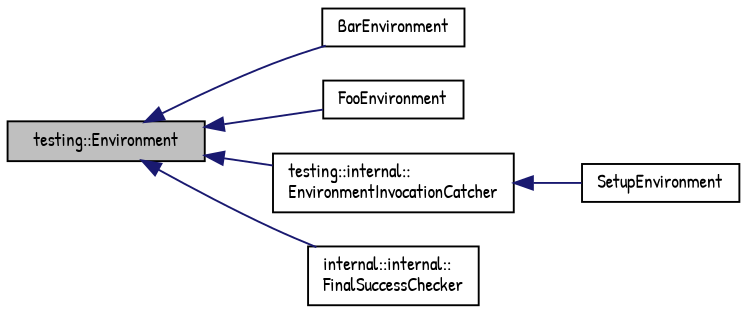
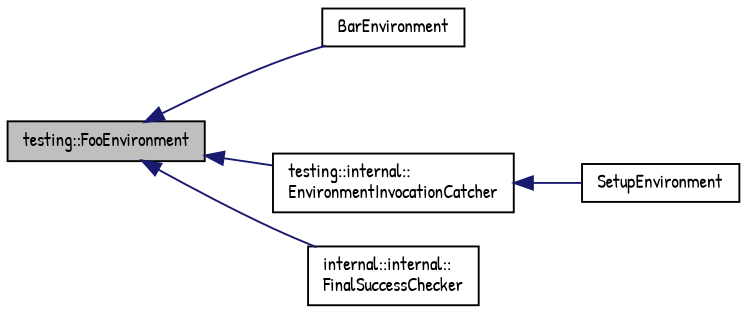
(393, 100) -> none
(106, 141) -> (106, 141)
